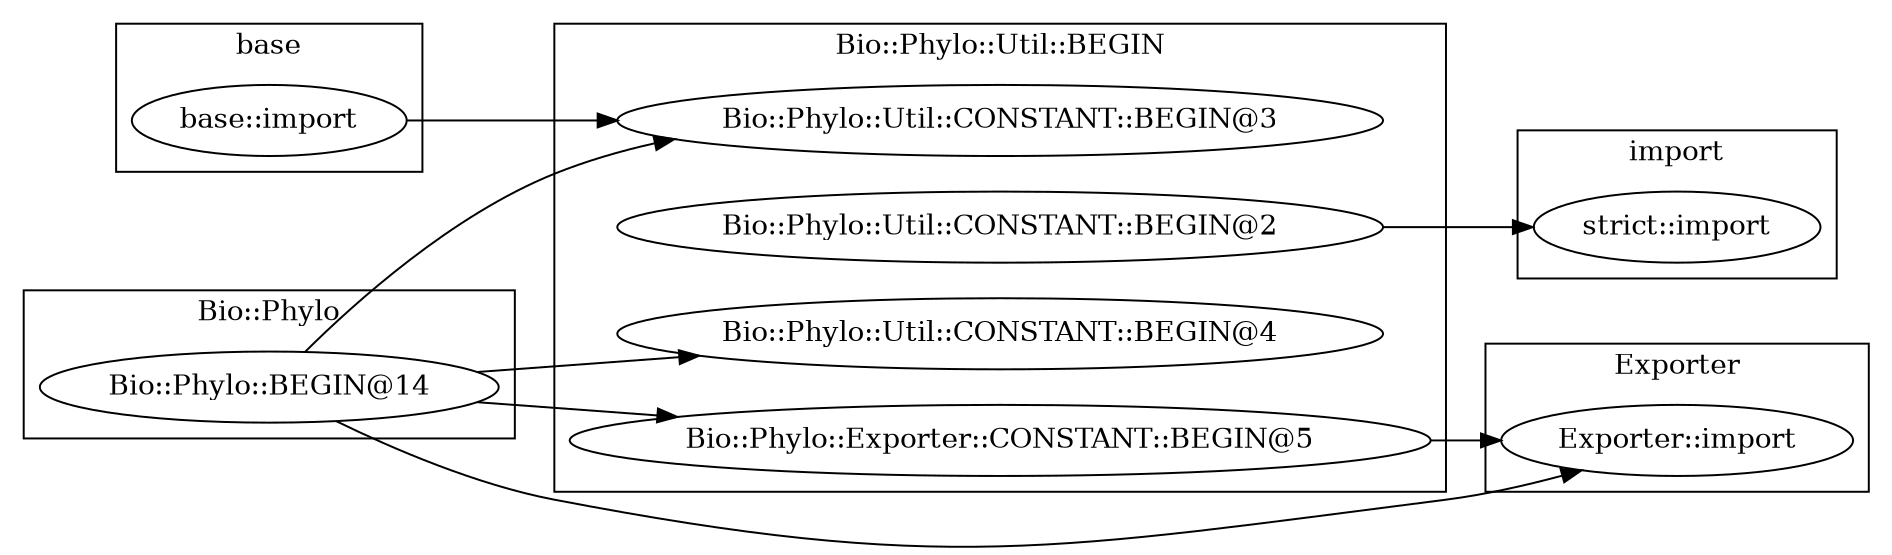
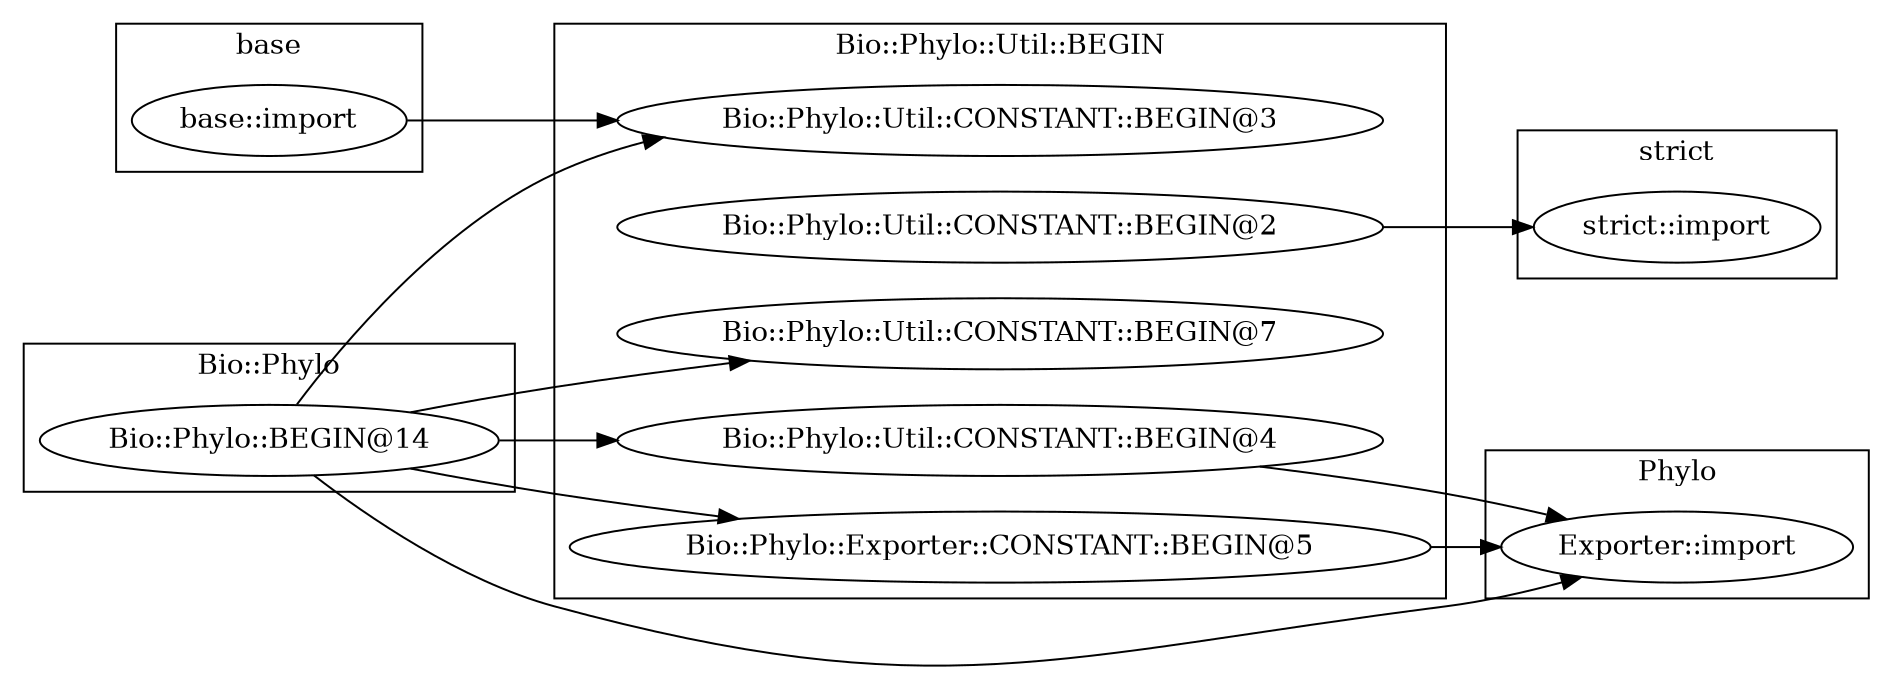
(1677, 153) -> (1677, 153)
none -> (1000, 334)
(1677, 366) -> (1677, 473)
none -> (1404, 487)
